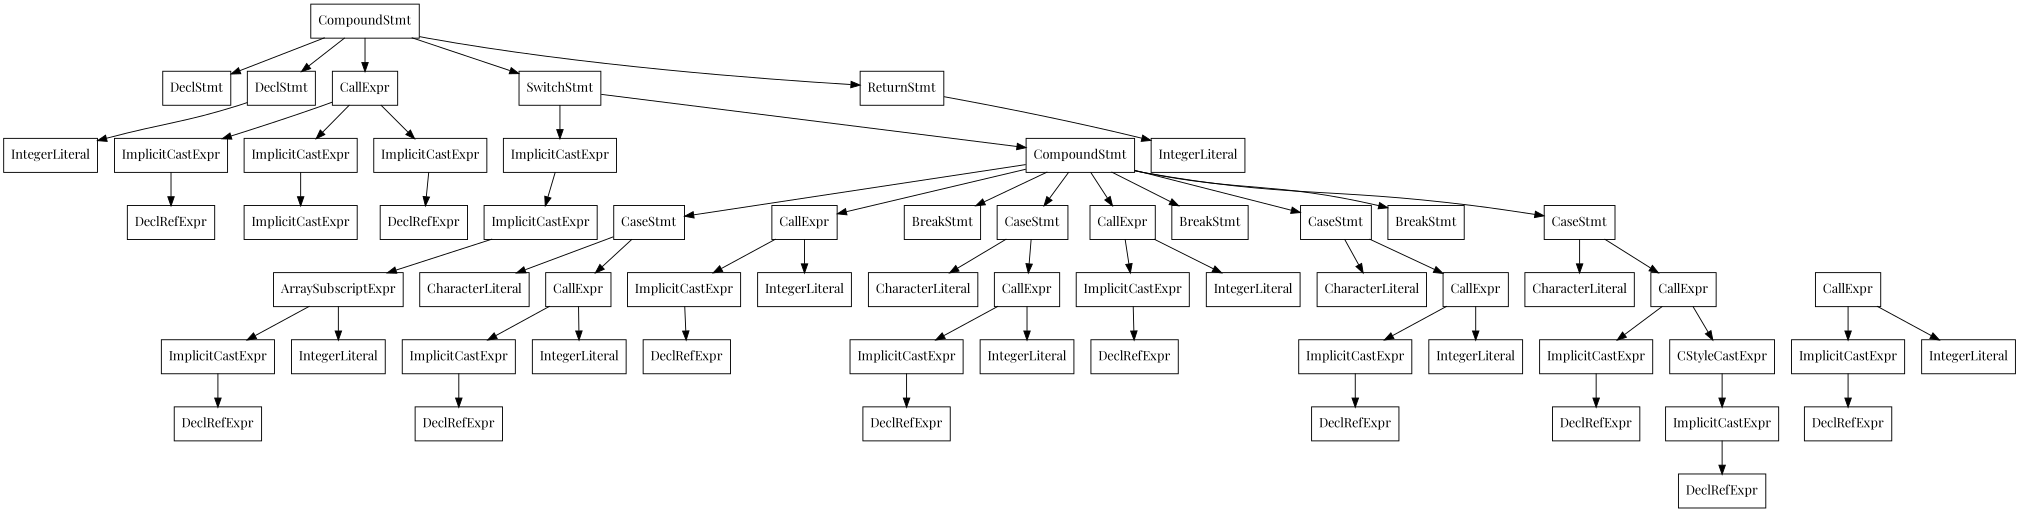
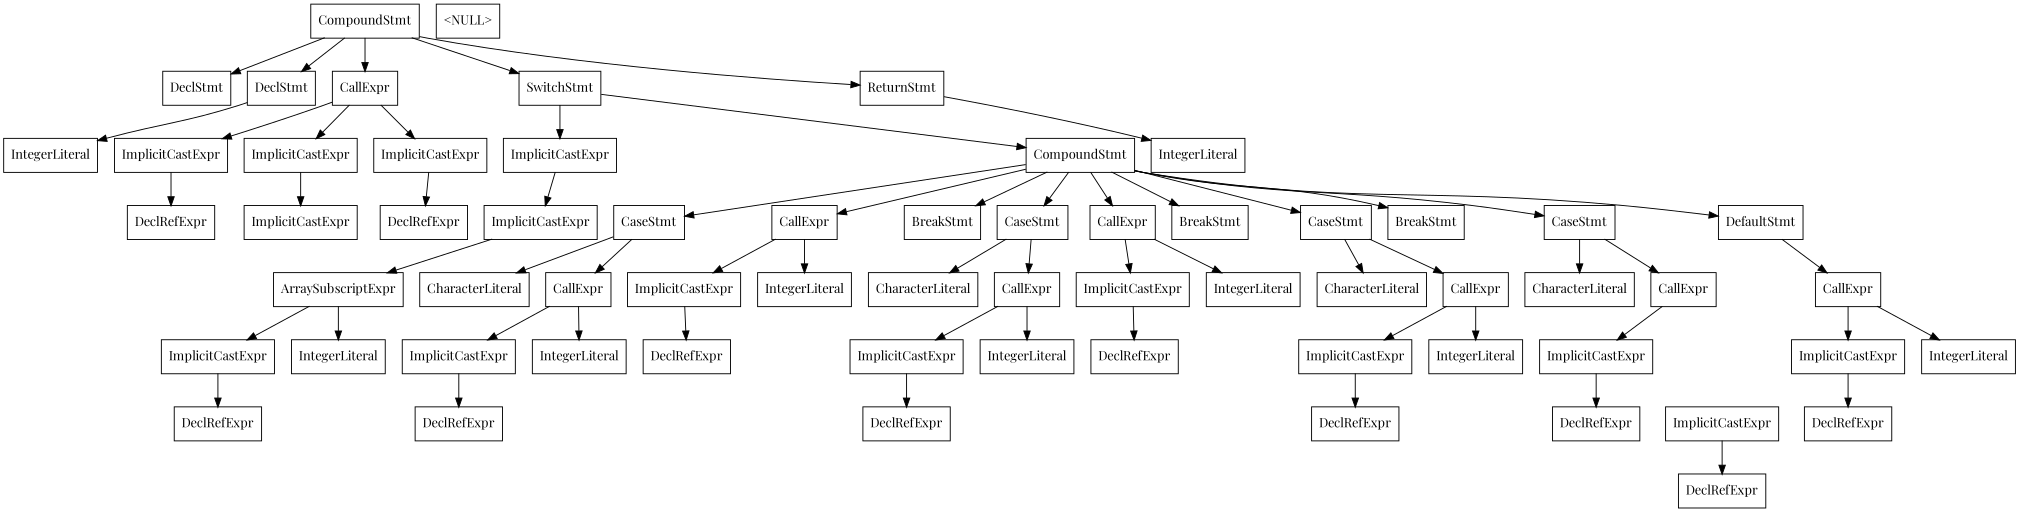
none -> (468, 21)
none -> (1761, 223)
(1722, 357) -> none
